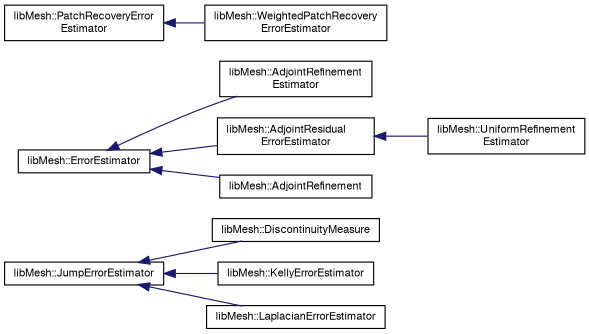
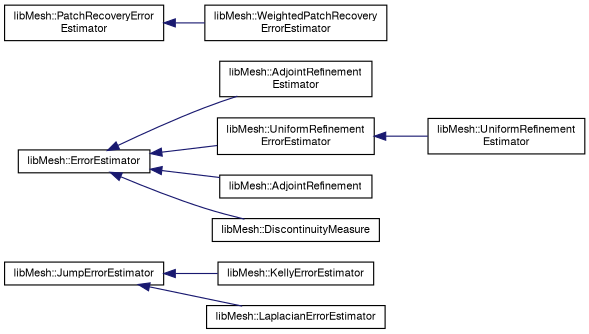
(296, 136) -> (296, 136)
(196, 251) -> (182, 201)
